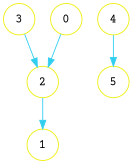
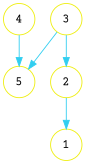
(66, 19) -> none
none -> (45, 47)
